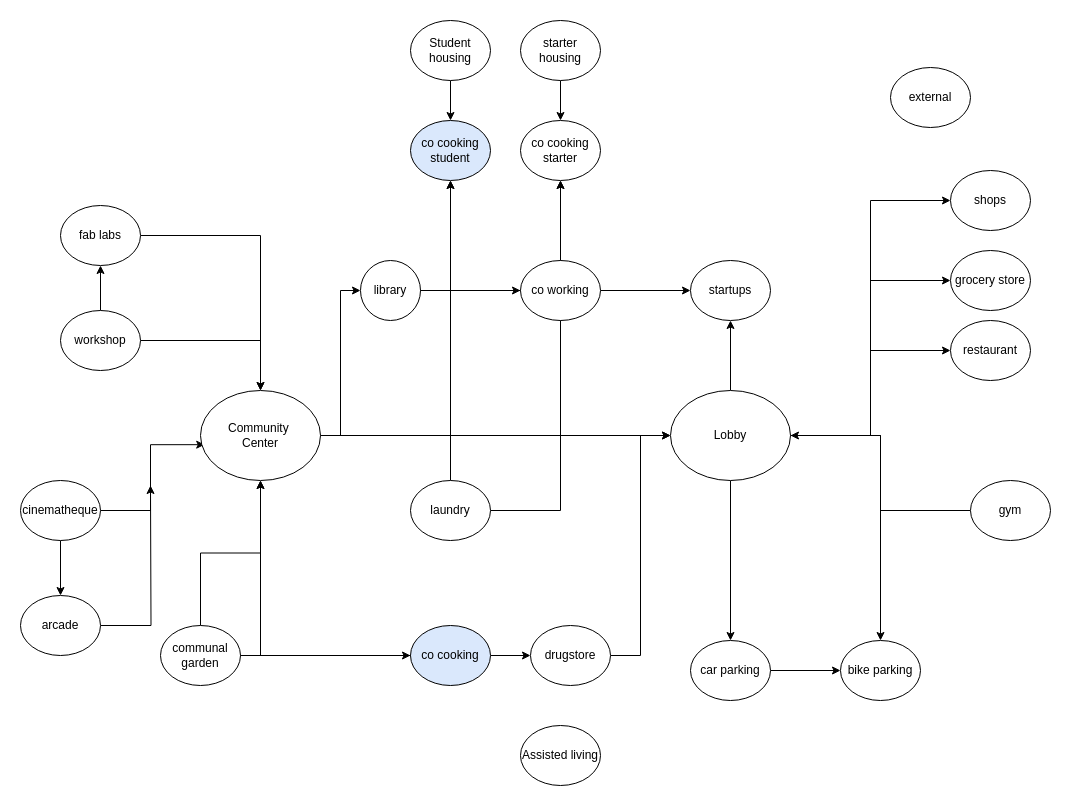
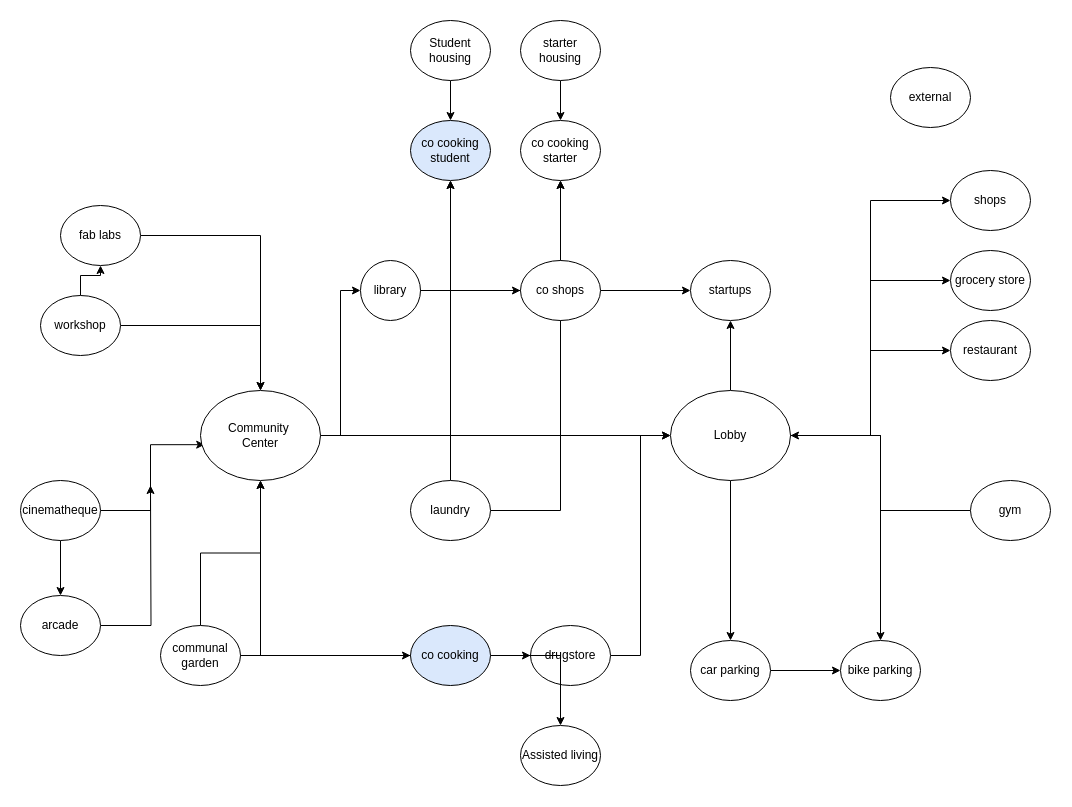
(561, 291) -> (561, 291)
(101, 341) -> (81, 326)
none -> (561, 672)
